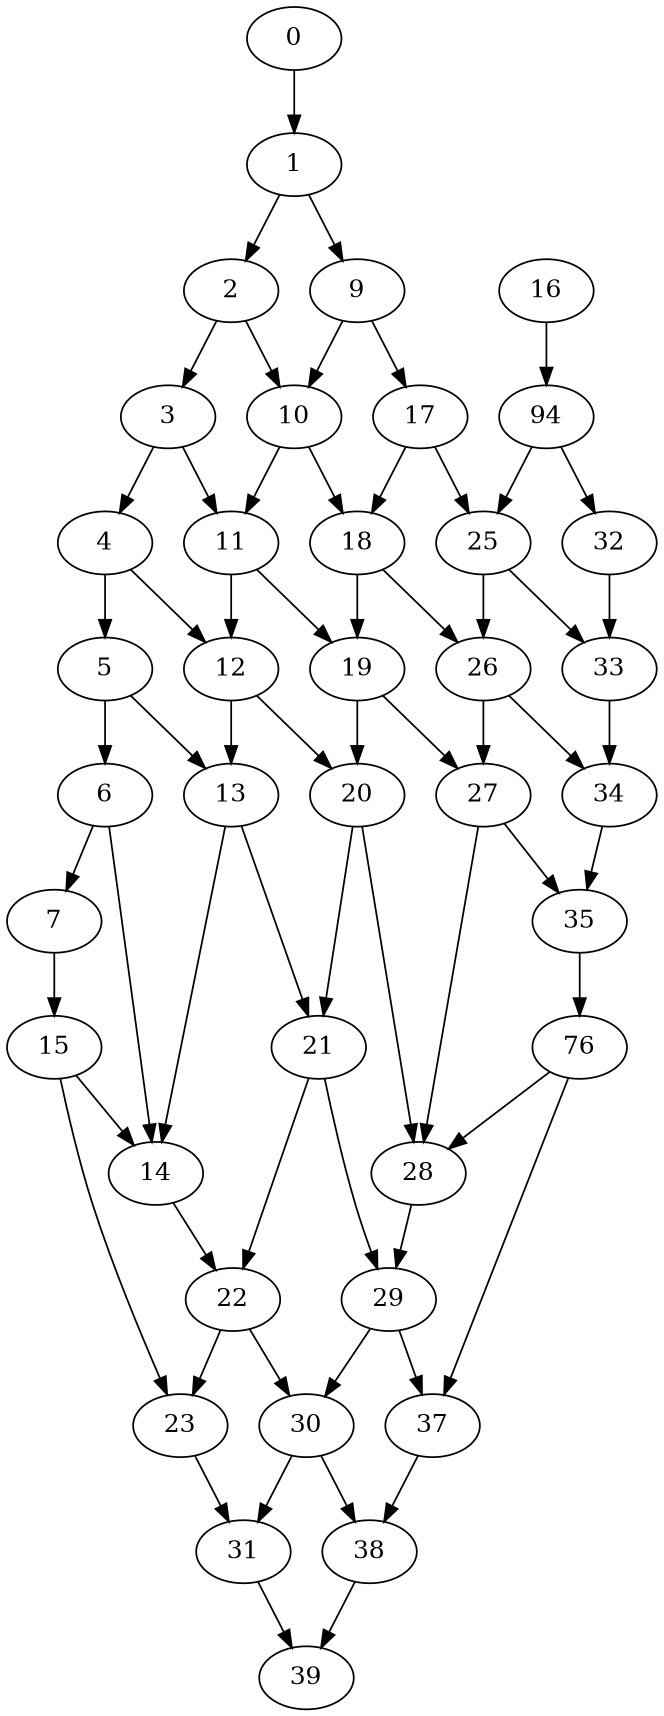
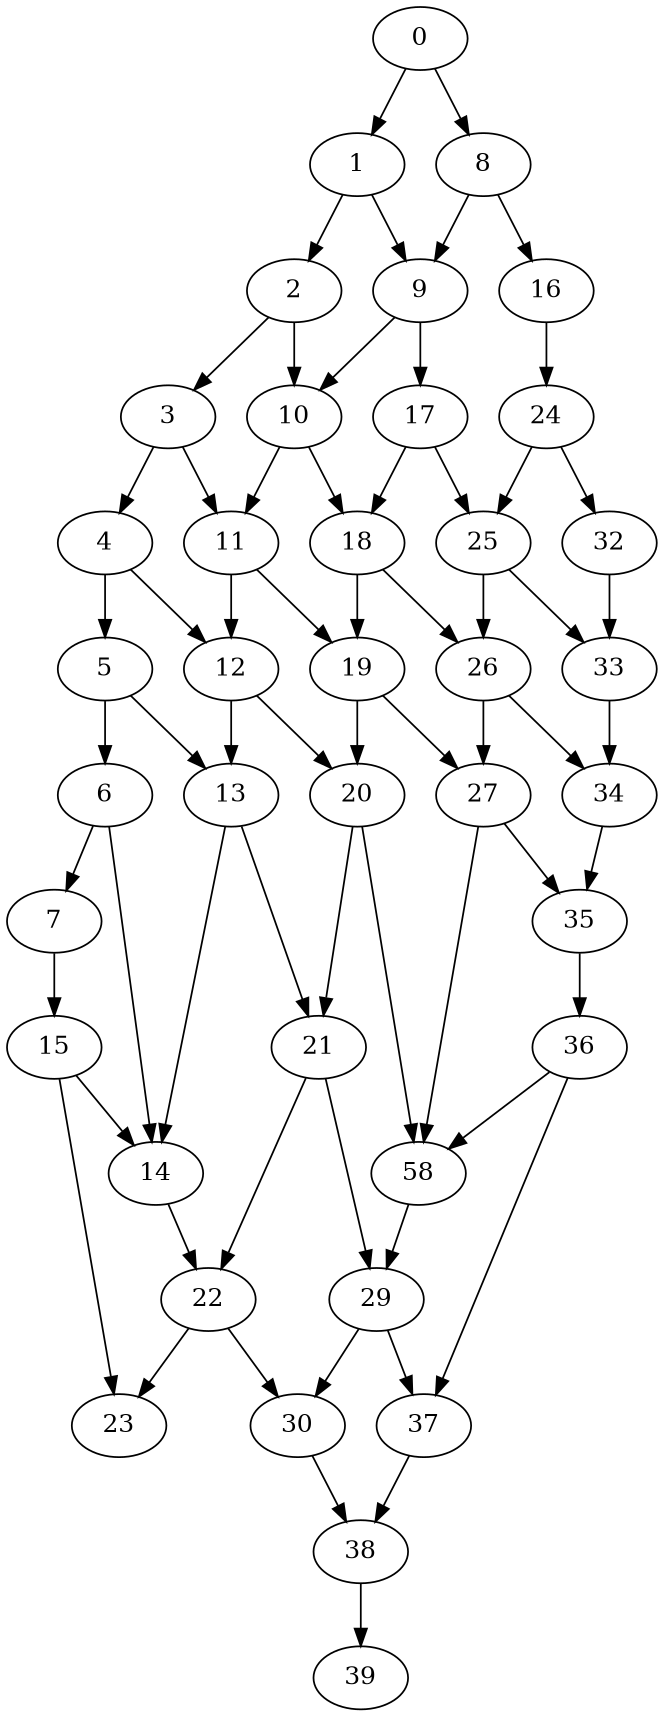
none -> (483, 165)
(546, 417) -> (546, 417)
(580, 1047) -> (580, 1047)
(419, 1173) -> (419, 1173)
(243, 1552) -> none
